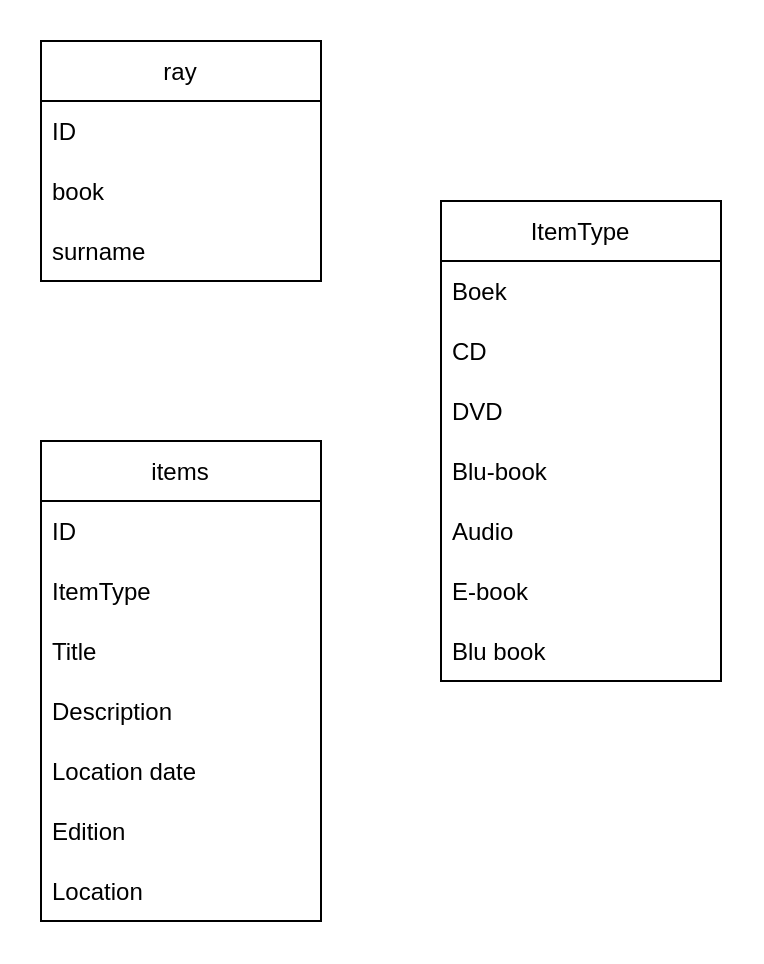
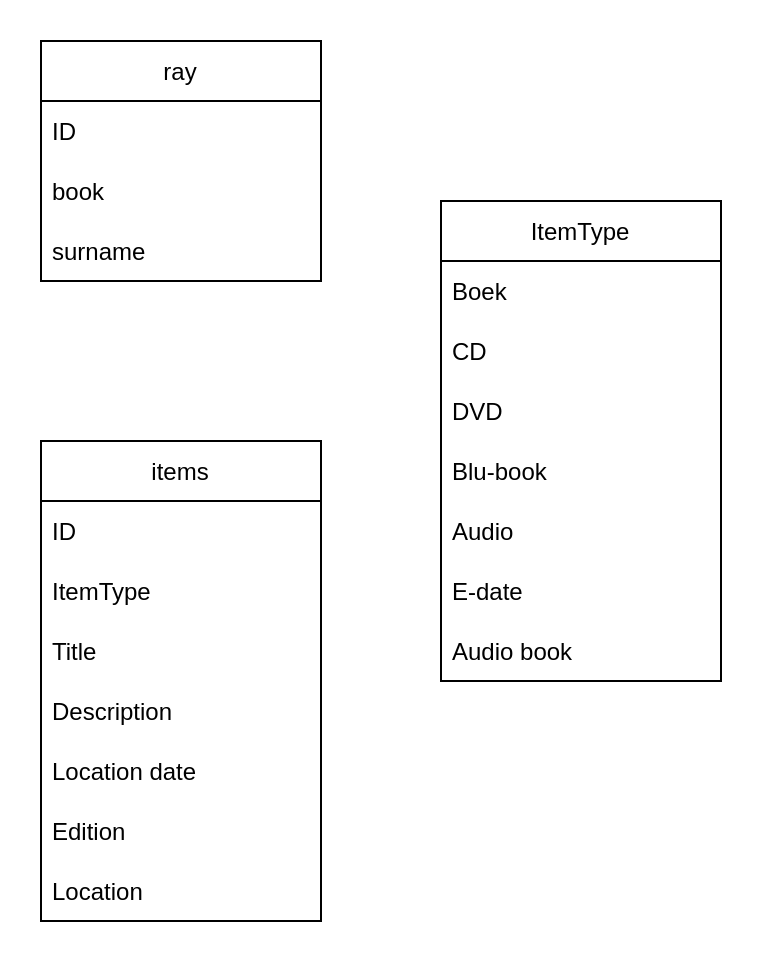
(492, 592) -> (492, 592)
(500, 652) -> (513, 652)
